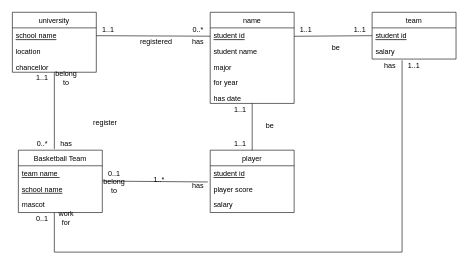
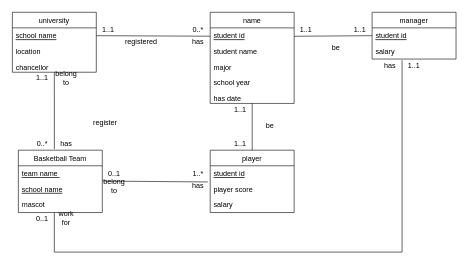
(414, 20) -> (414, 20)
(156, 42) -> (141, 42)
(229, 83) -> (234, 83)
(159, 180) -> (198, 174)
